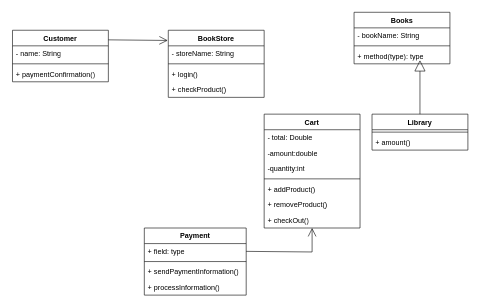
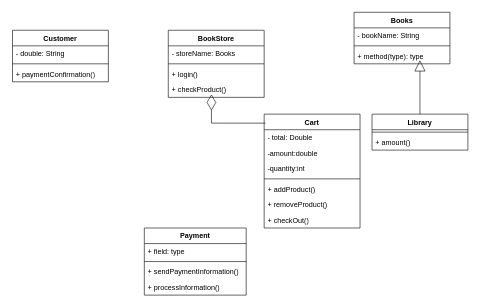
(150, 40) -> none
(40, 54) -> (43, 54)
(206, 54) -> (205, 54)
none -> (232, 123)
(281, 252) -> none
